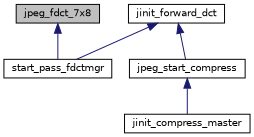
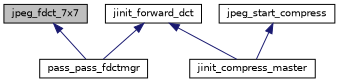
(58, 14) -> (46, 14)
(183, 46) -> (207, 44)
(58, 69) -> (94, 69)
